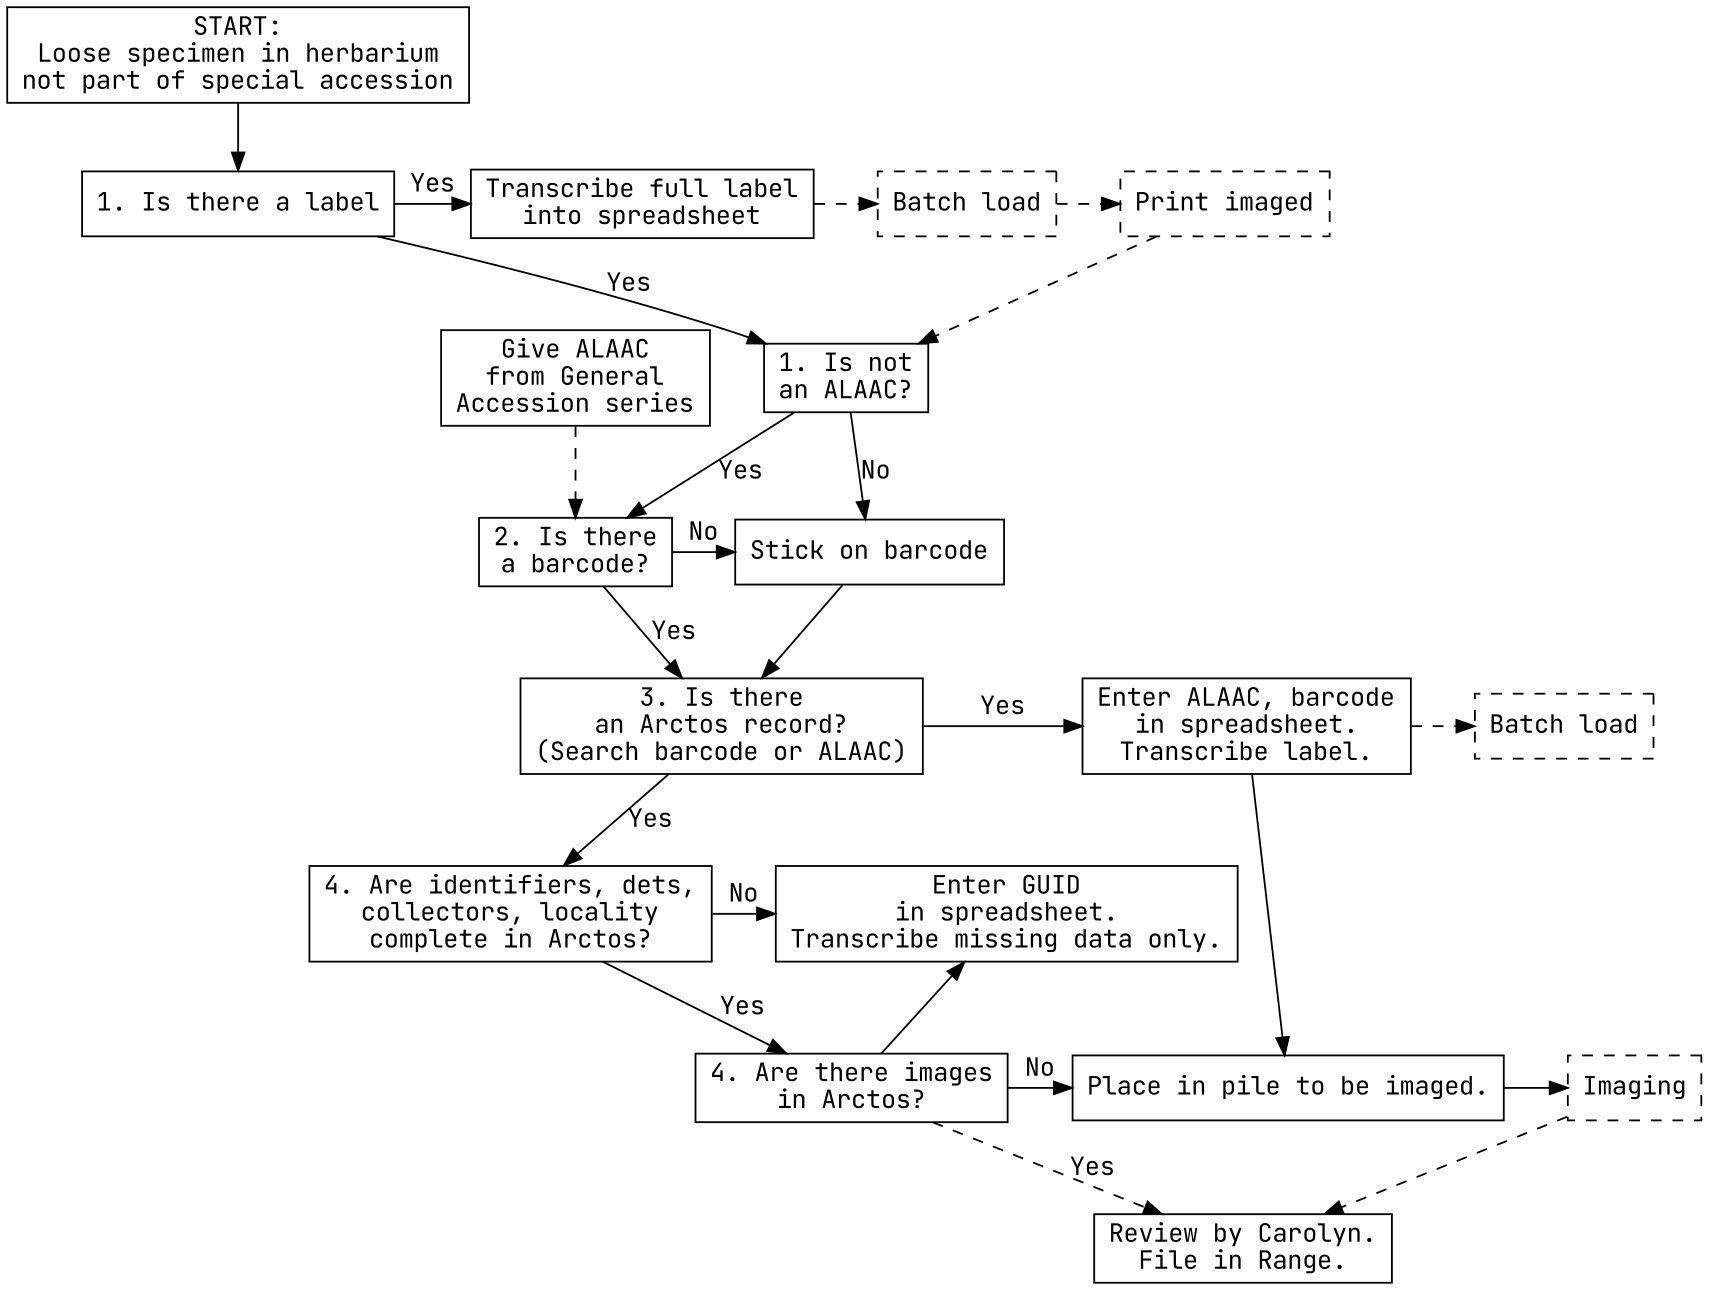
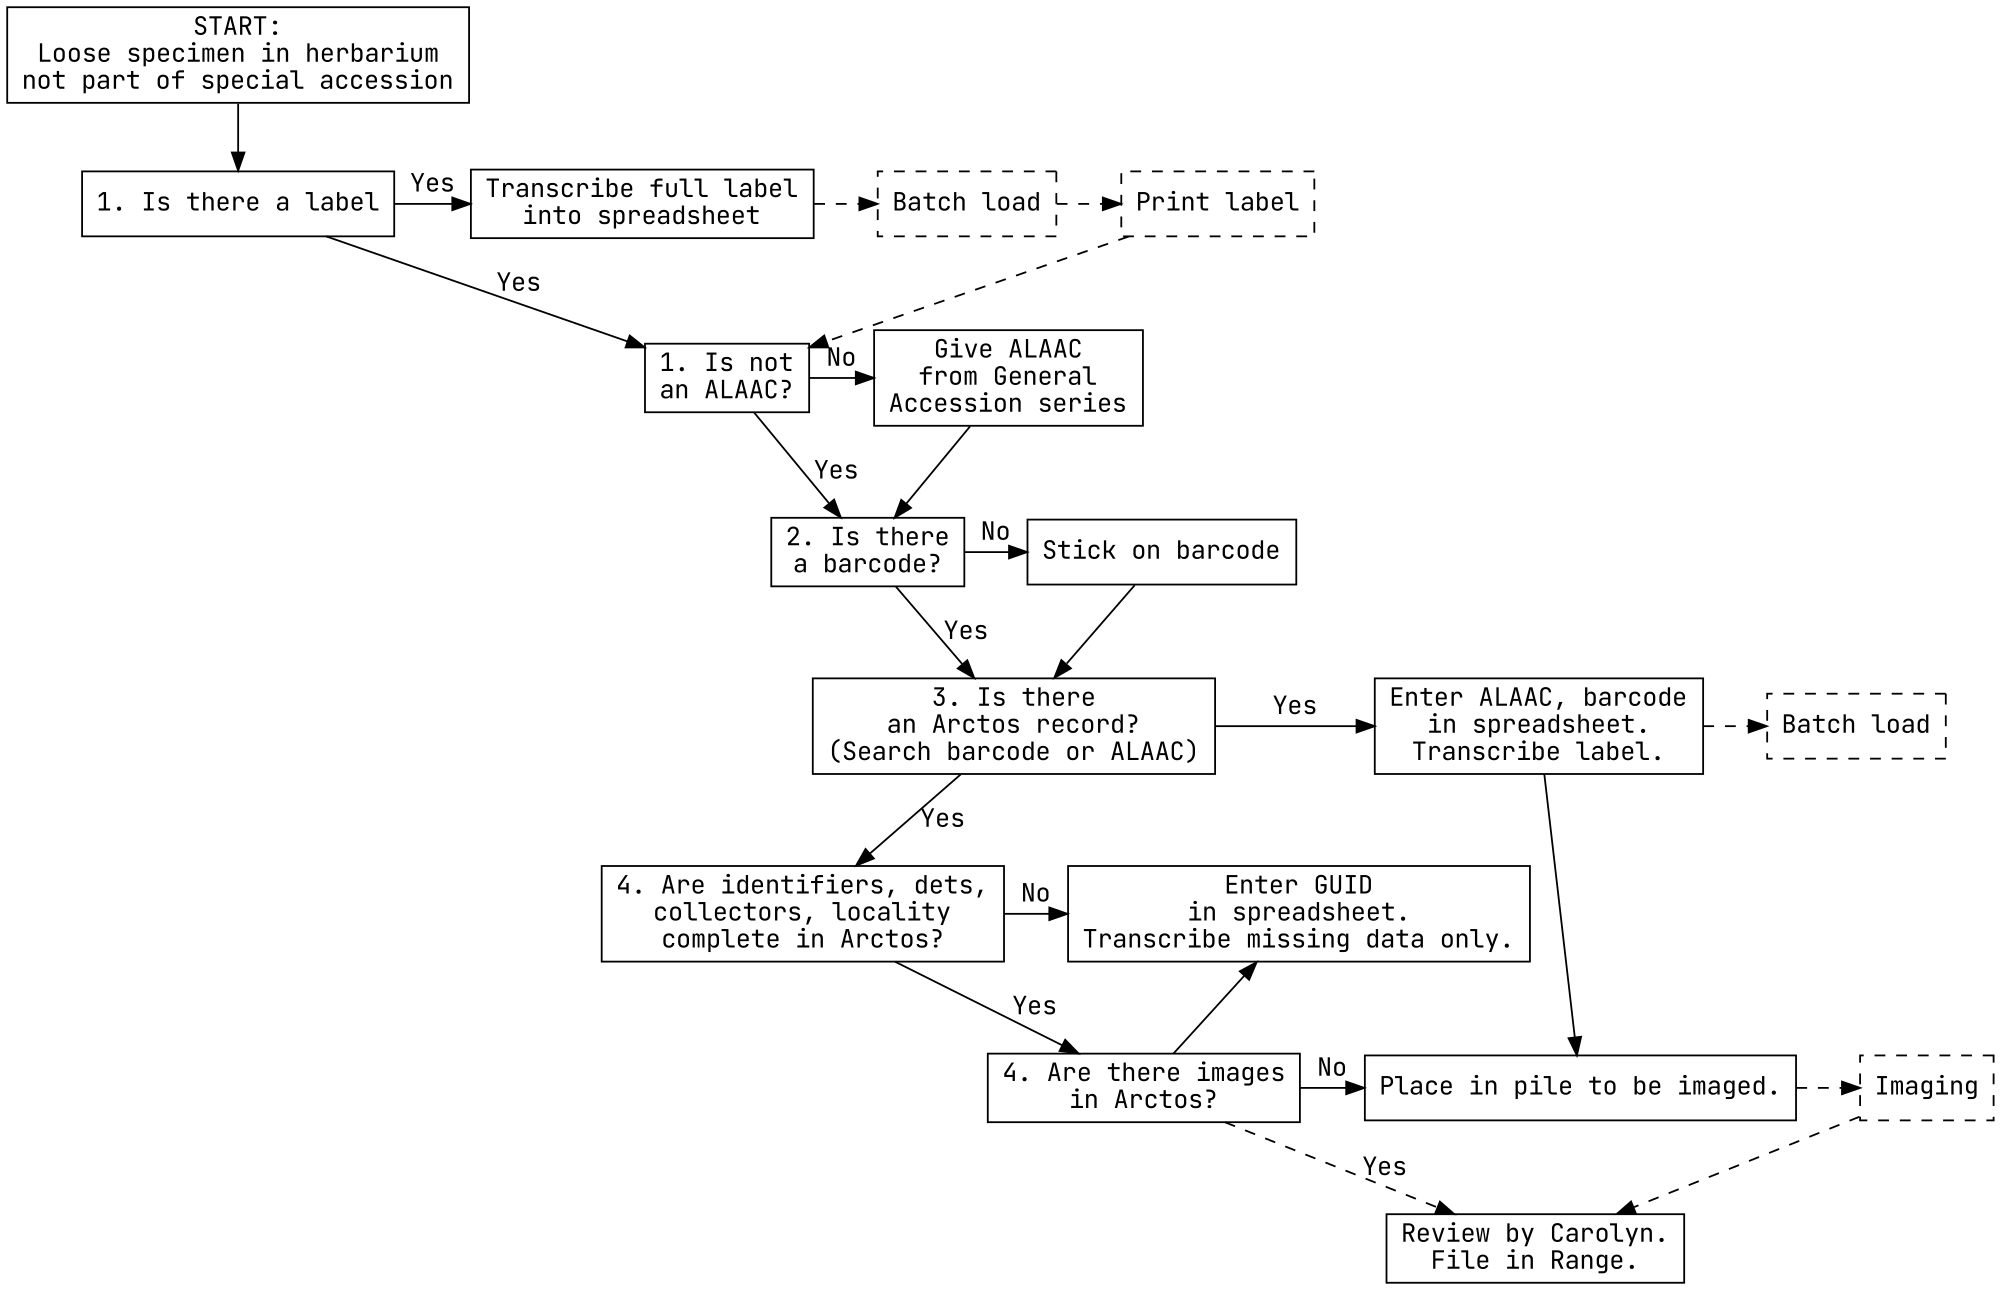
(1225, 204) -> (1218, 204)
(857, 457) -> (832, 378)
(576, 463) -> (938, 465)
(1527, 1088) -> (1819, 1088)
